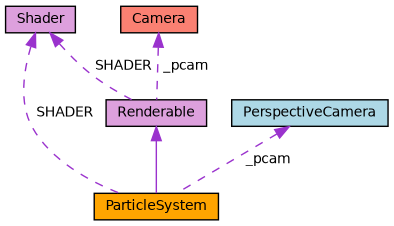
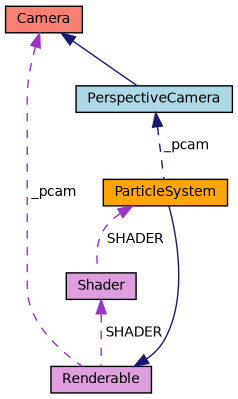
none -> (105, 63)
(40, 139) -> (99, 239)
(227, 163) -> (161, 153)
(156, 167) -> (178, 287)
